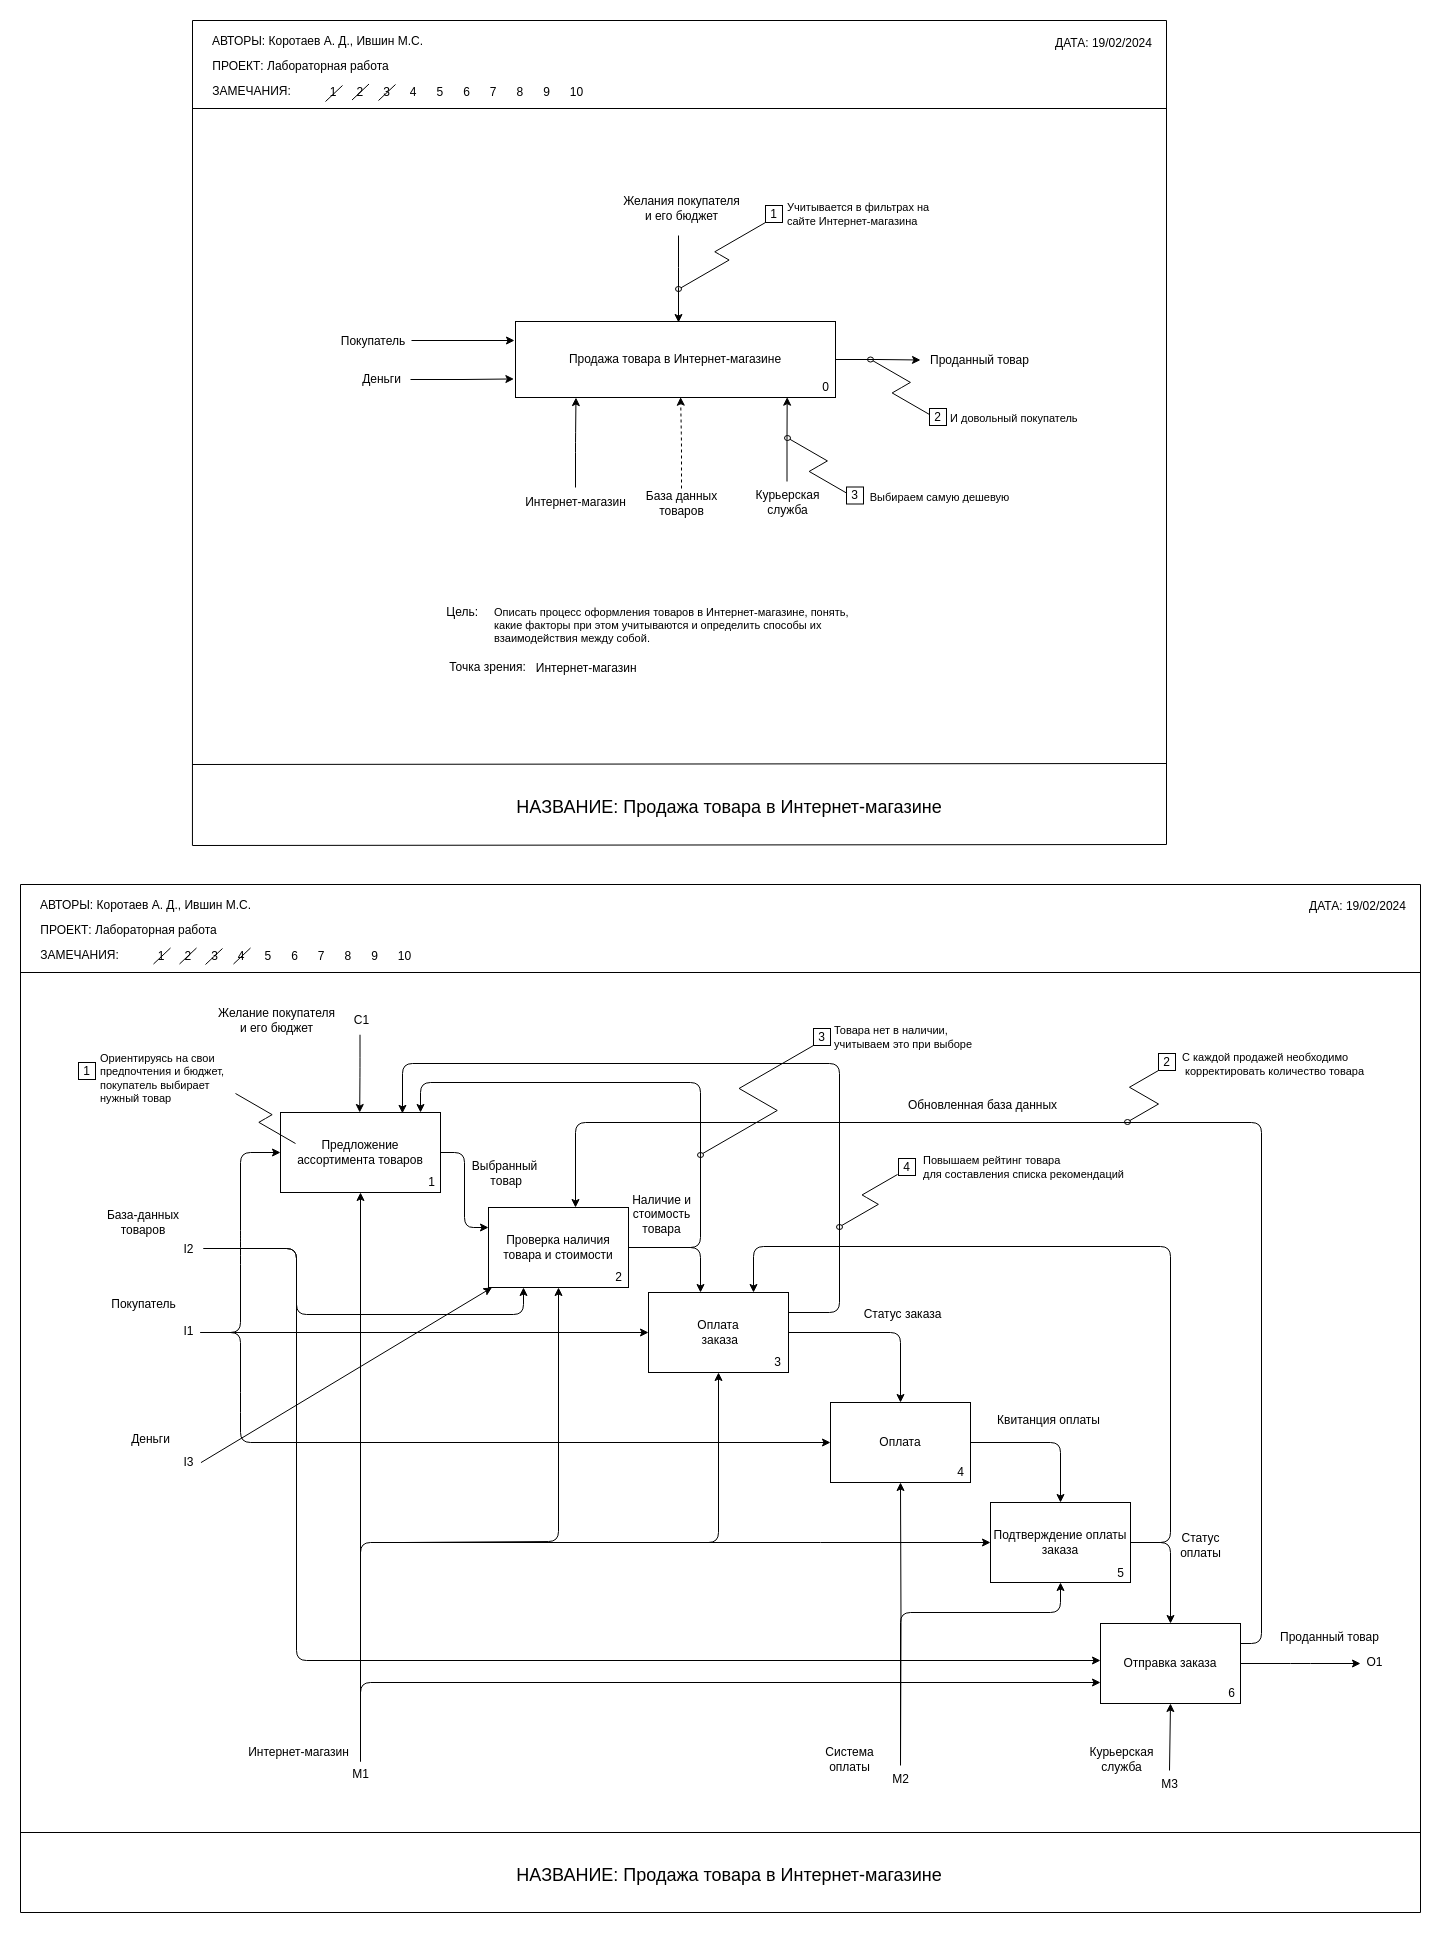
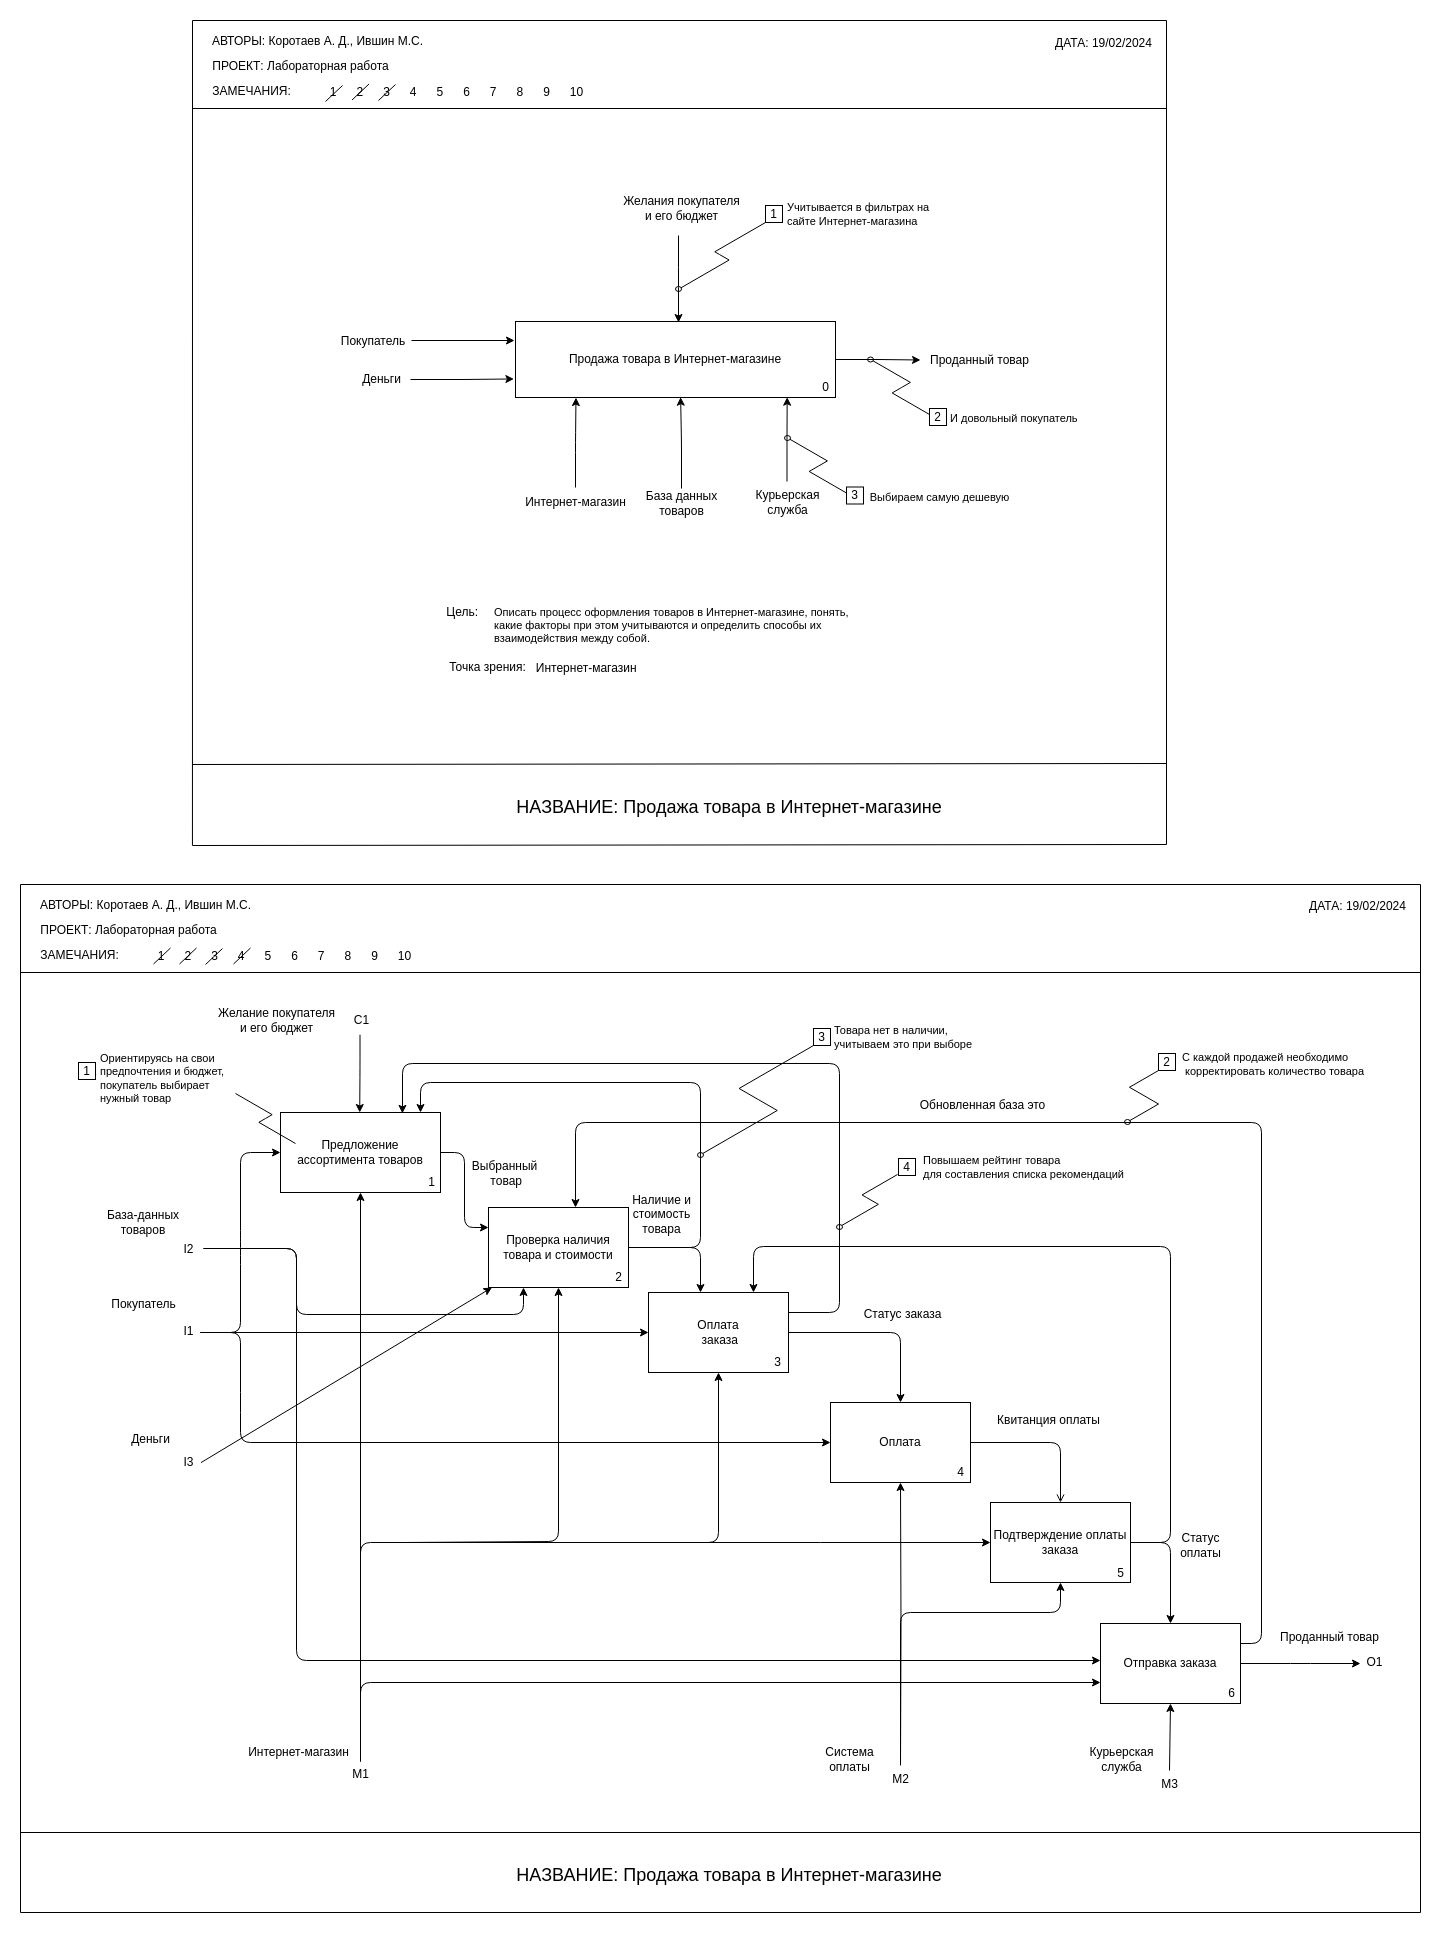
(681, 446) -> (681, 446)
(983, 1106) -> (983, 1106)
(1061, 1494) -> (1061, 1496)
